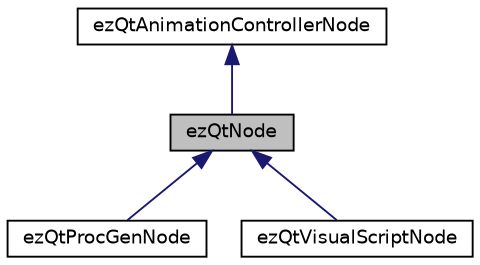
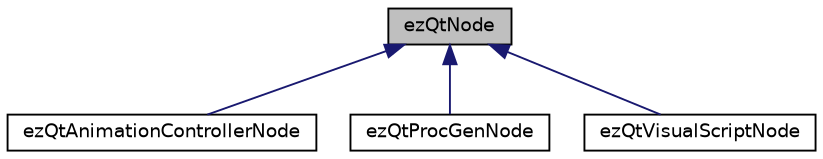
(232, 89) -> (297, 83)
